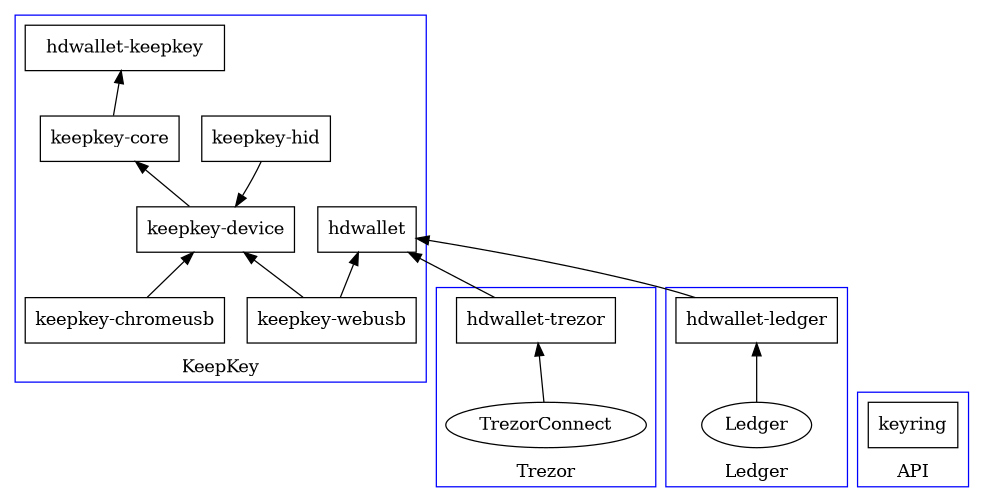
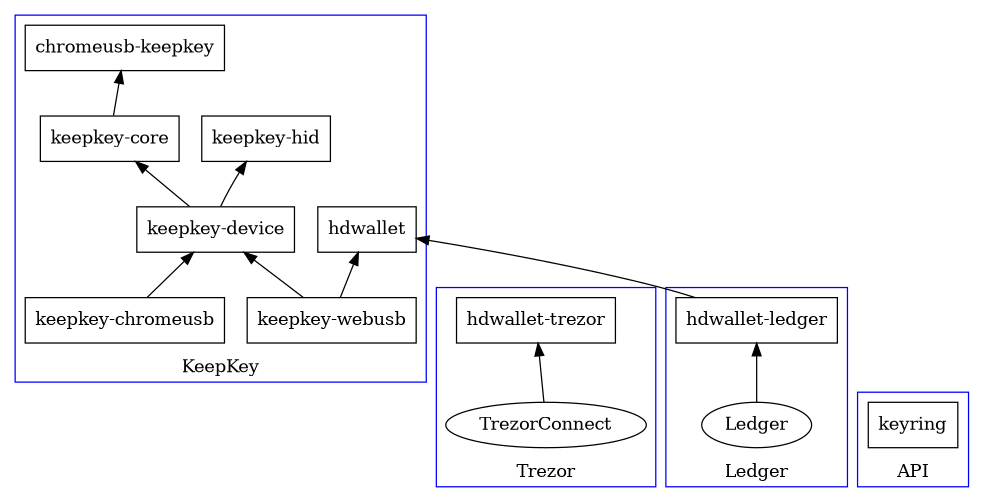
(125, 48) -> (125, 48)
(252, 179) -> (230, 189)
(457, 278) -> none
